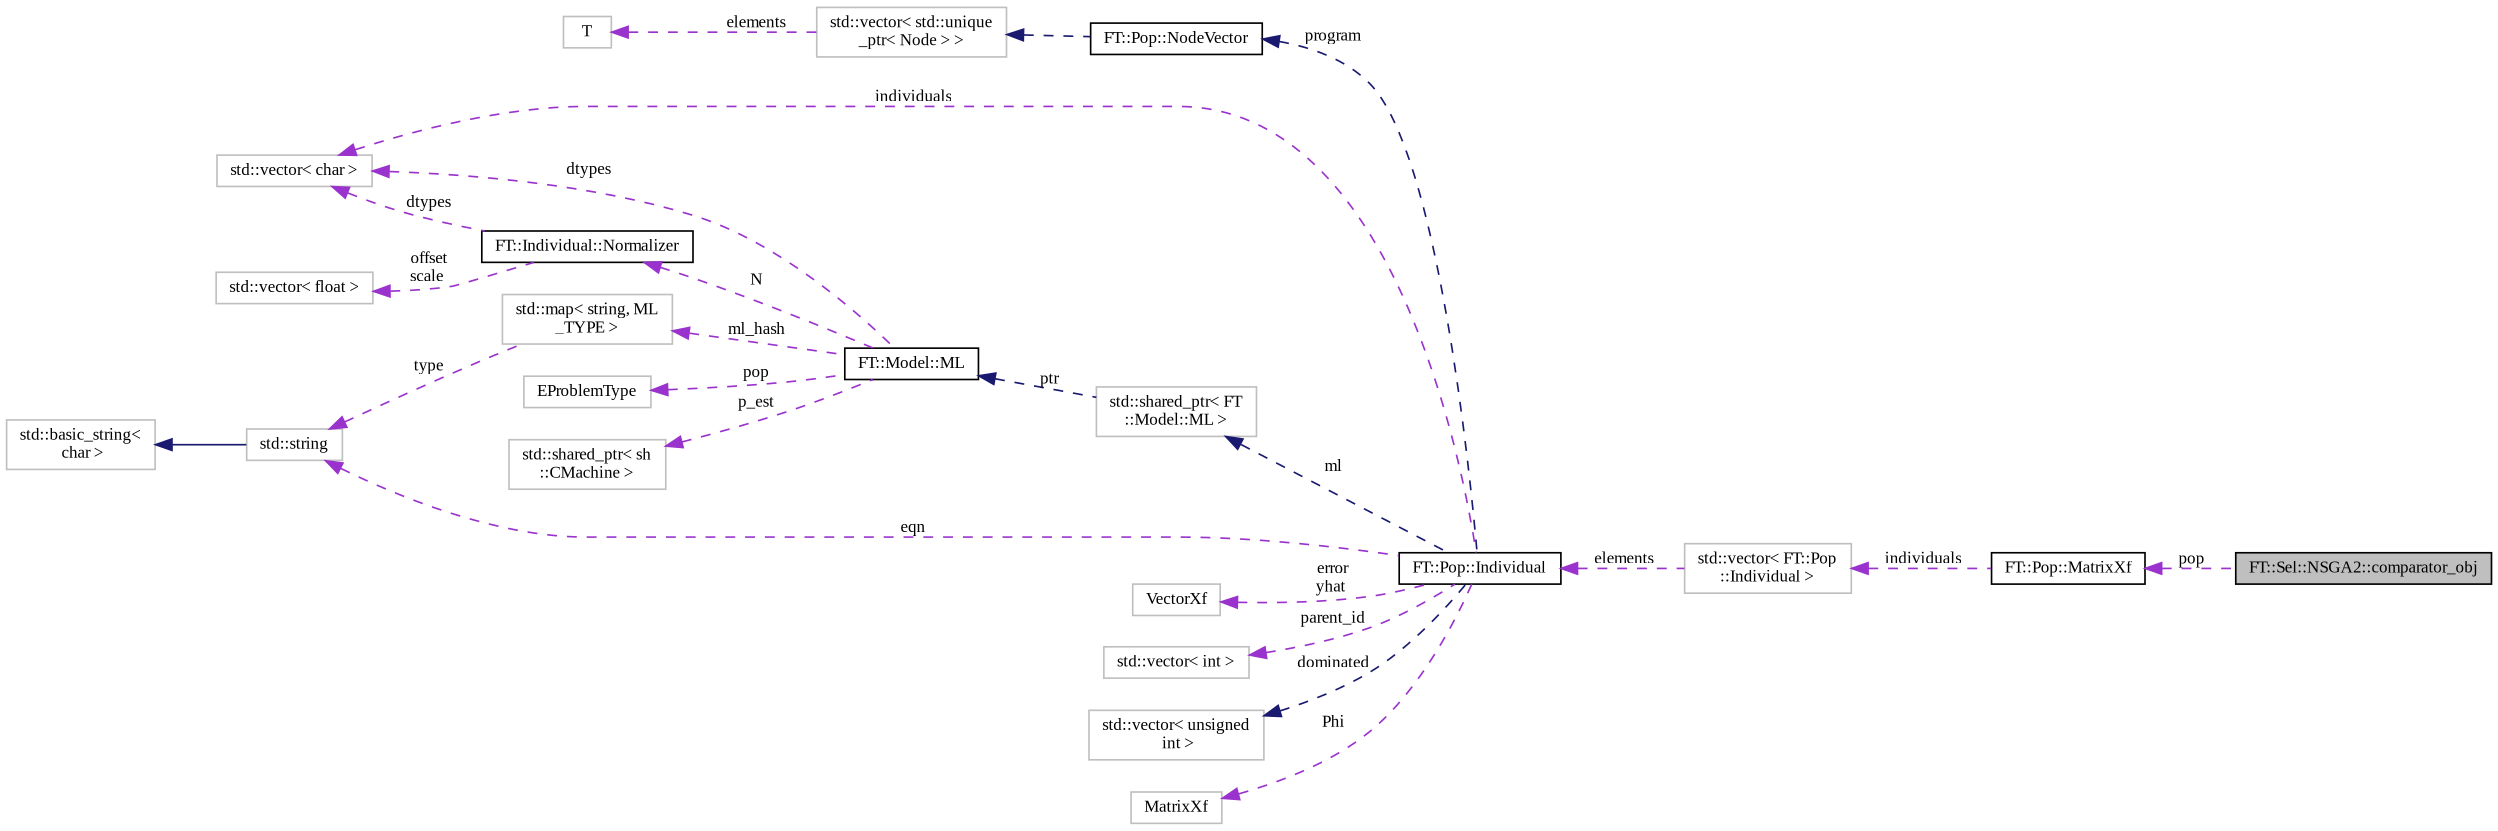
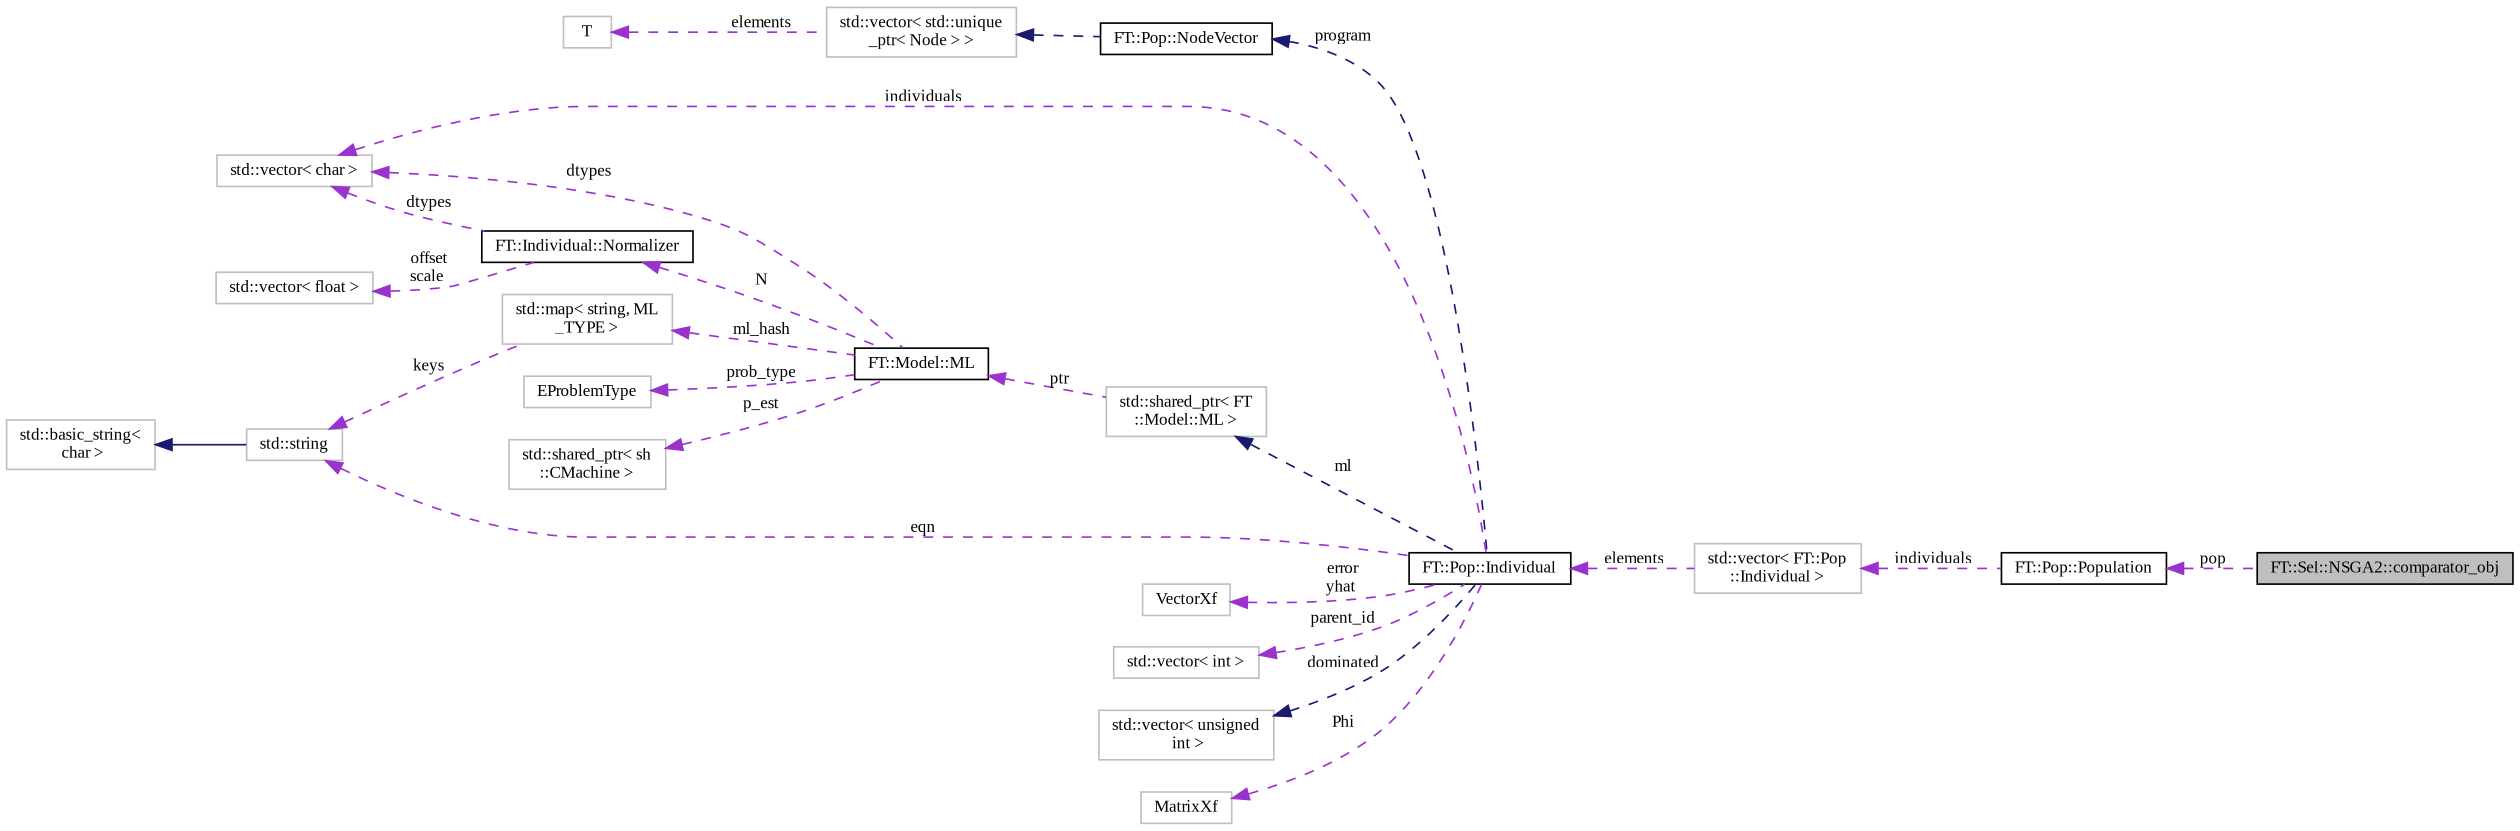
(427, 366) -> (427, 366)
(755, 373) -> (760, 373)
(1046, 388) -> (1056, 388)
(2068, 568) -> (2084, 568)
